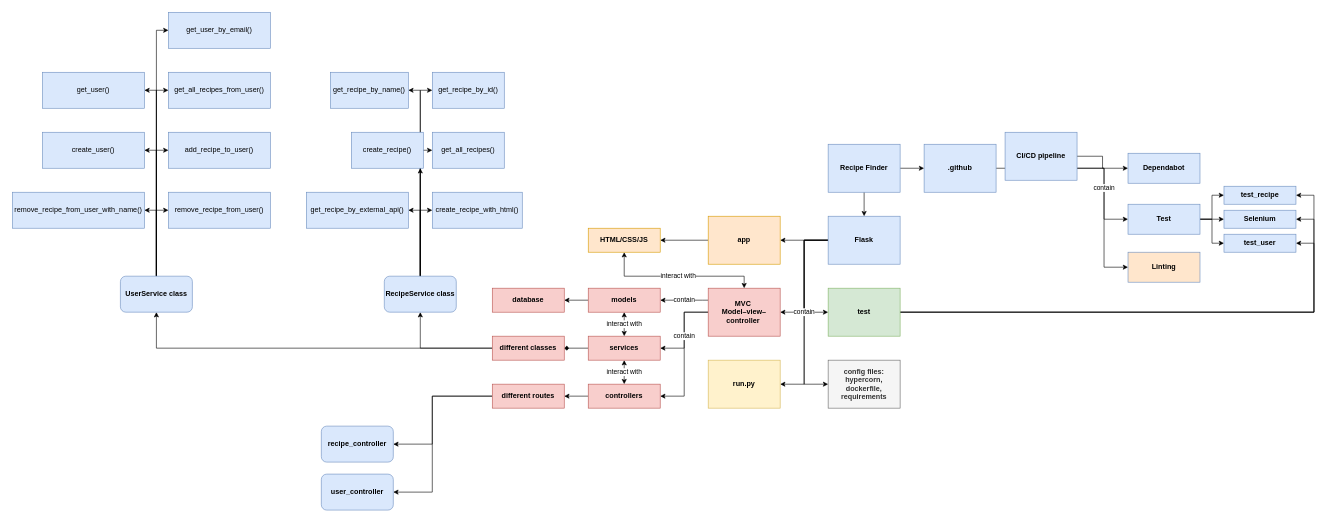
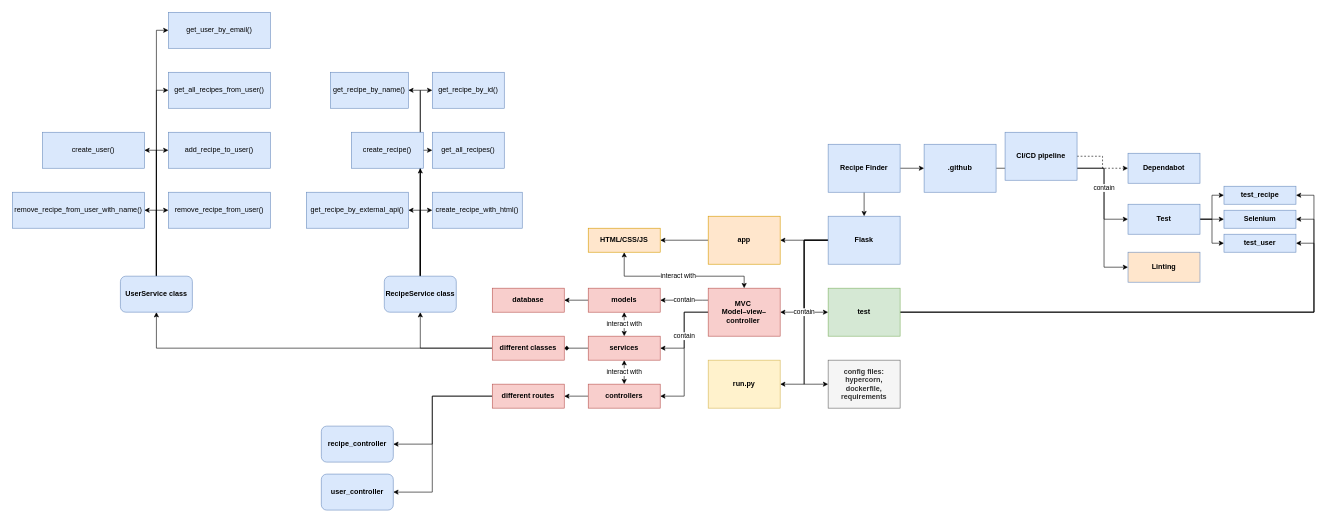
(93, 90) -> none
(149, 90) -> none
(1103, 159) -> (1103, 159)
